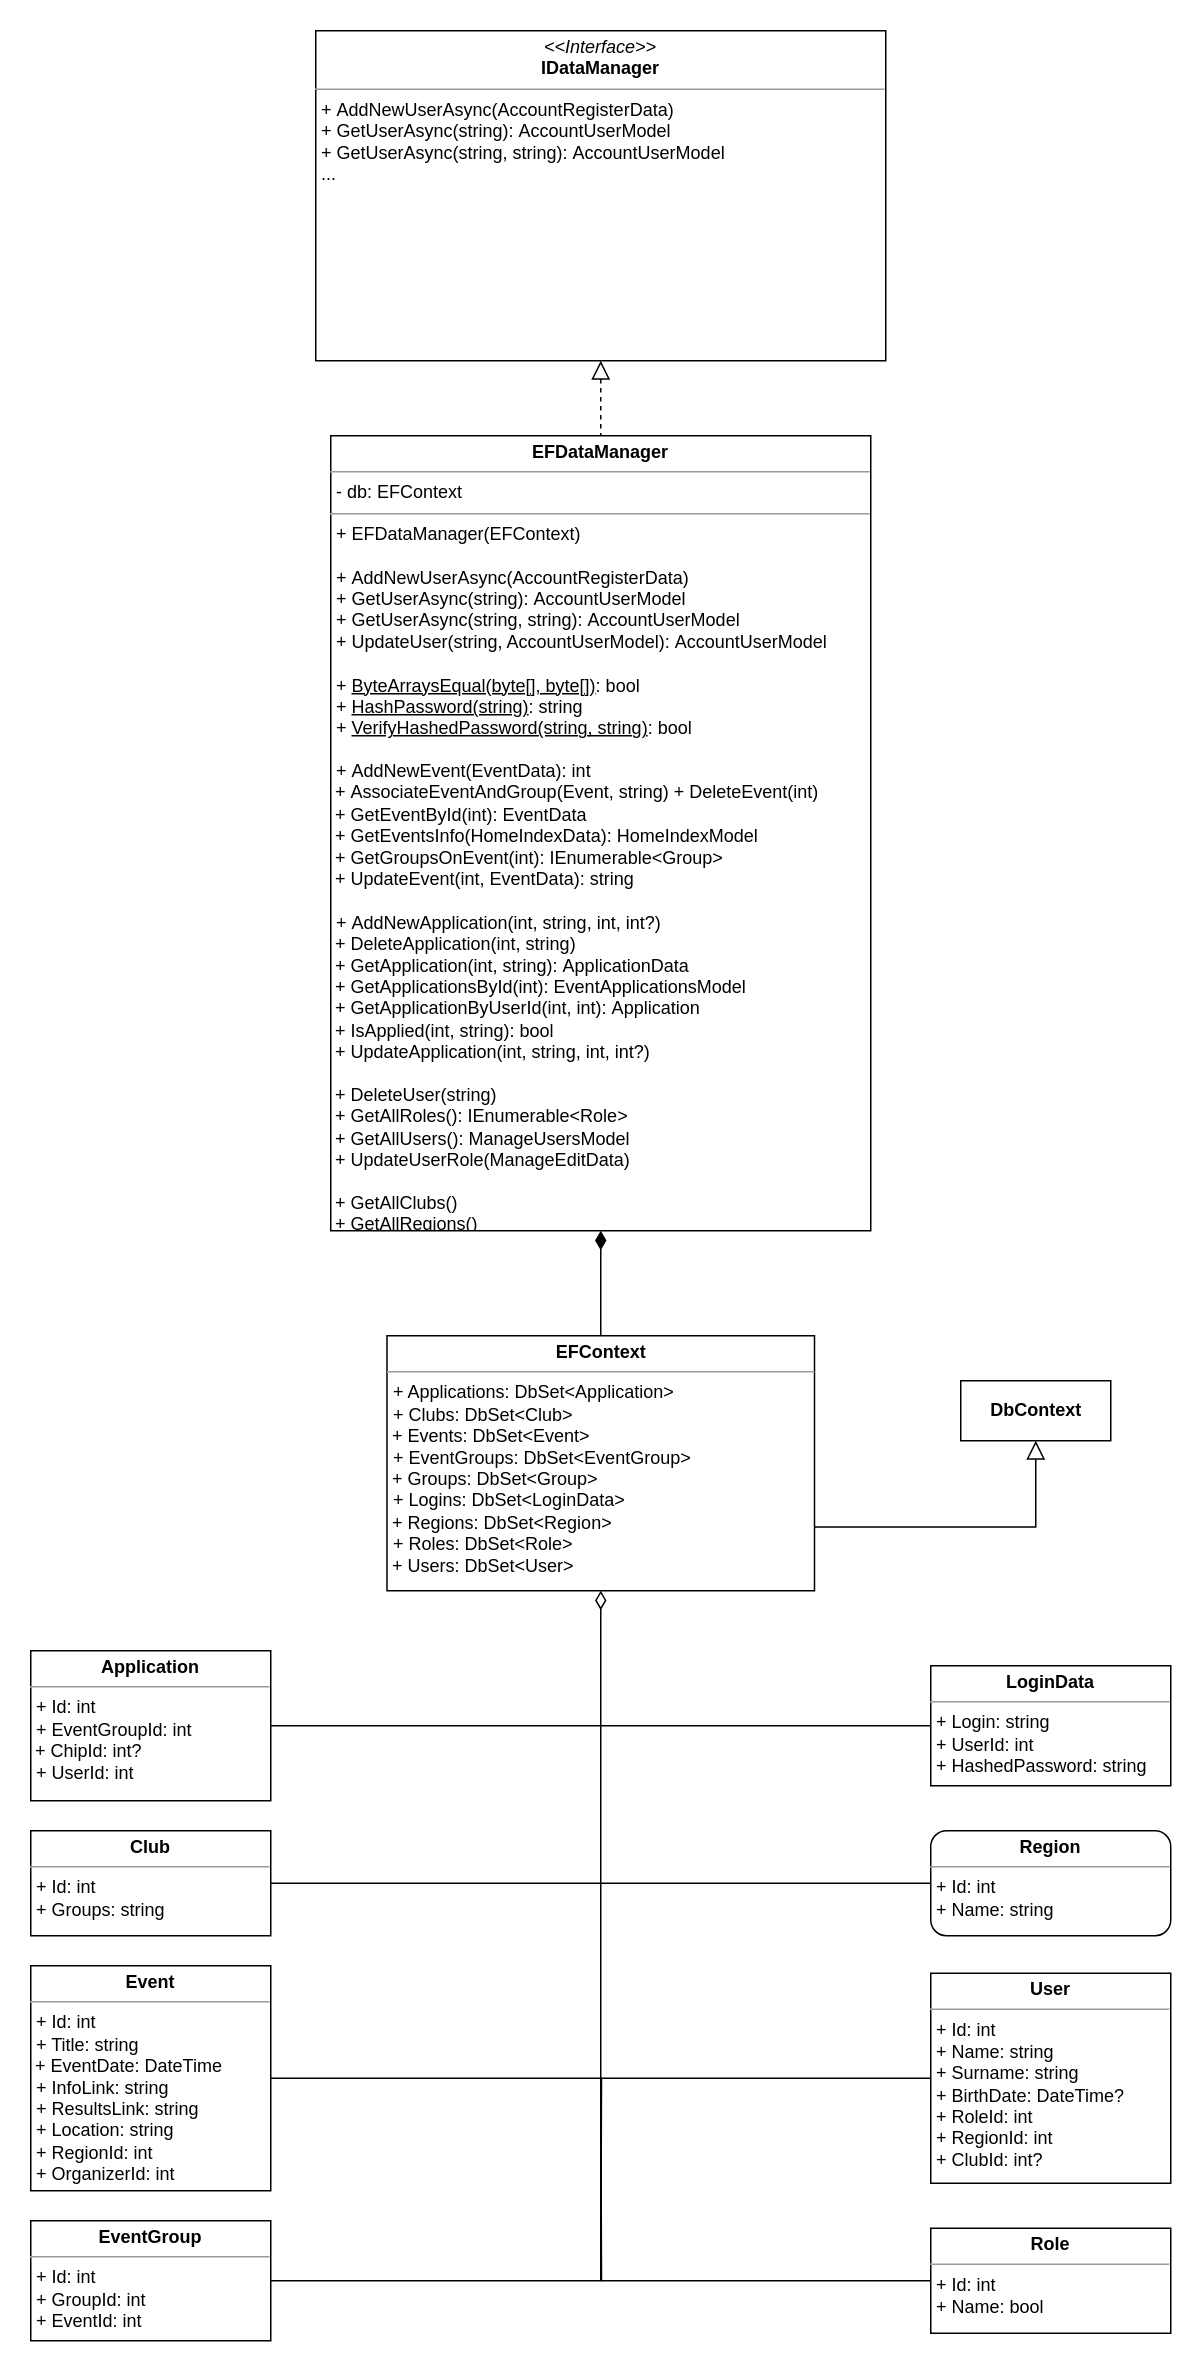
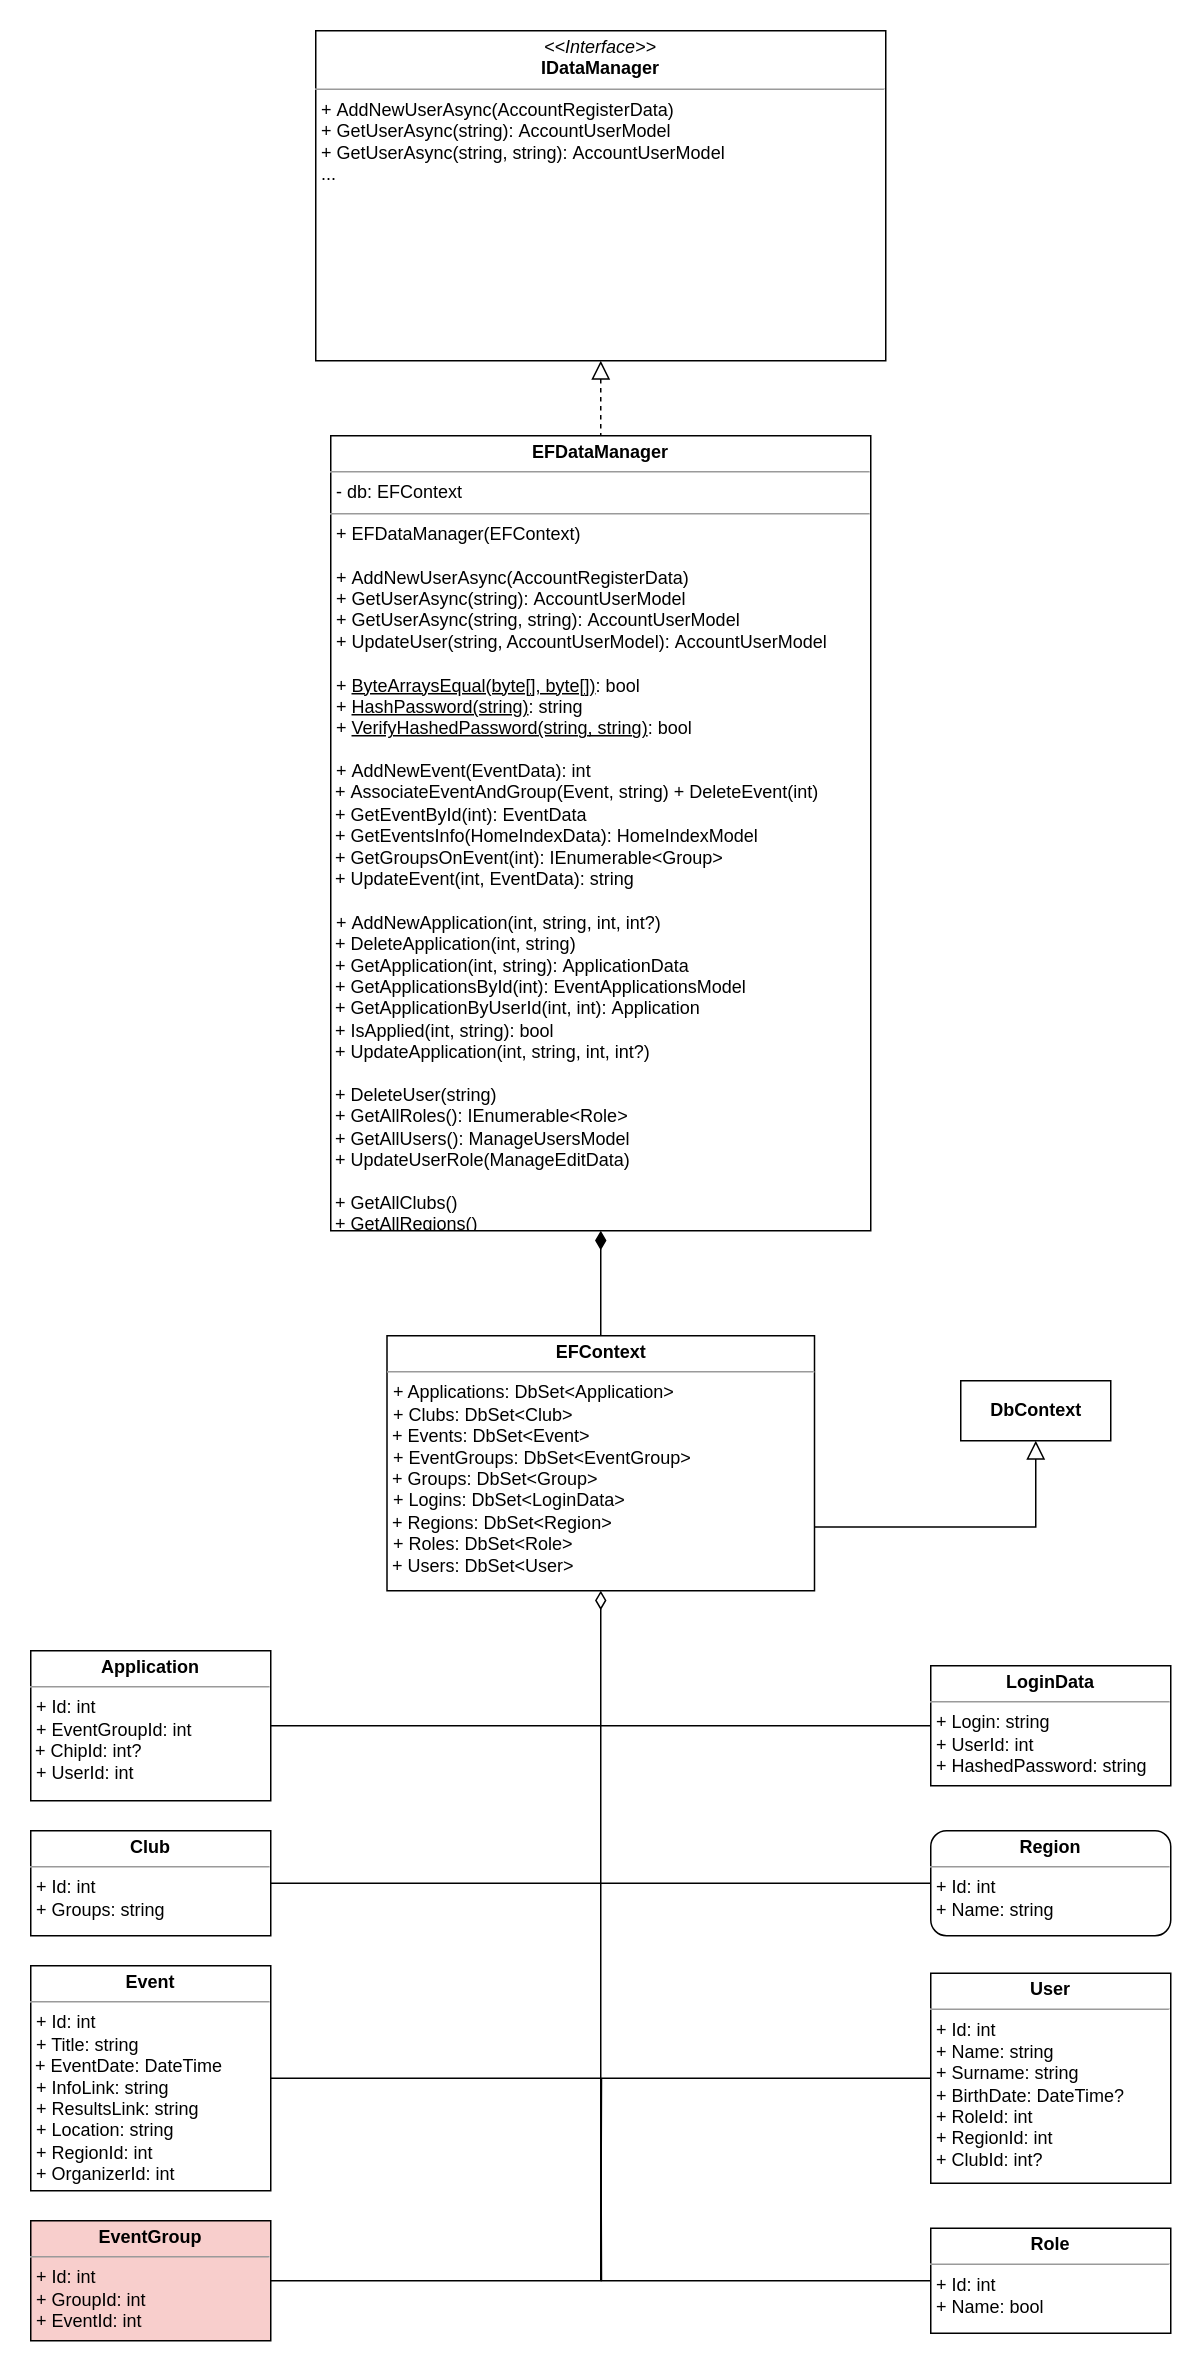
(151, 2281) -> (151, 2281)
